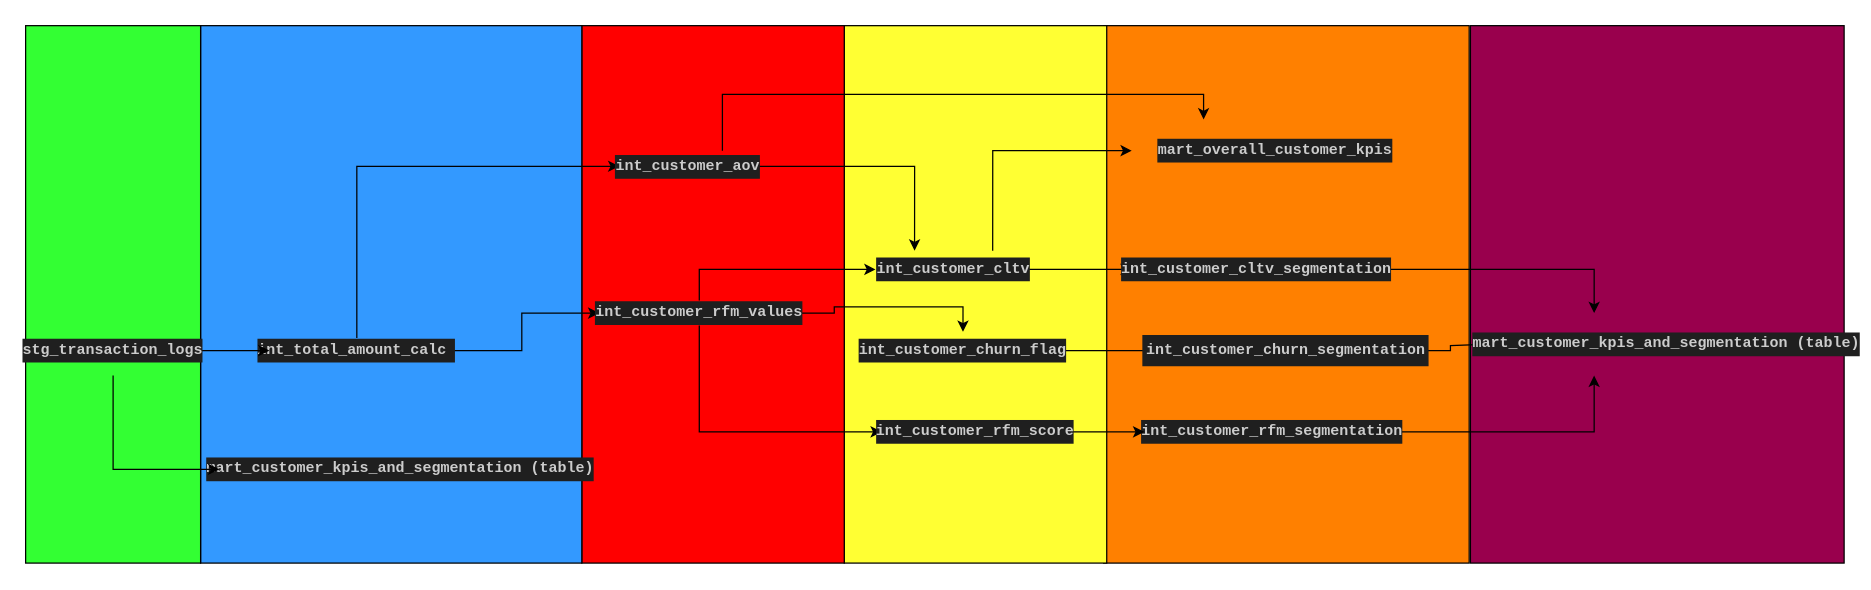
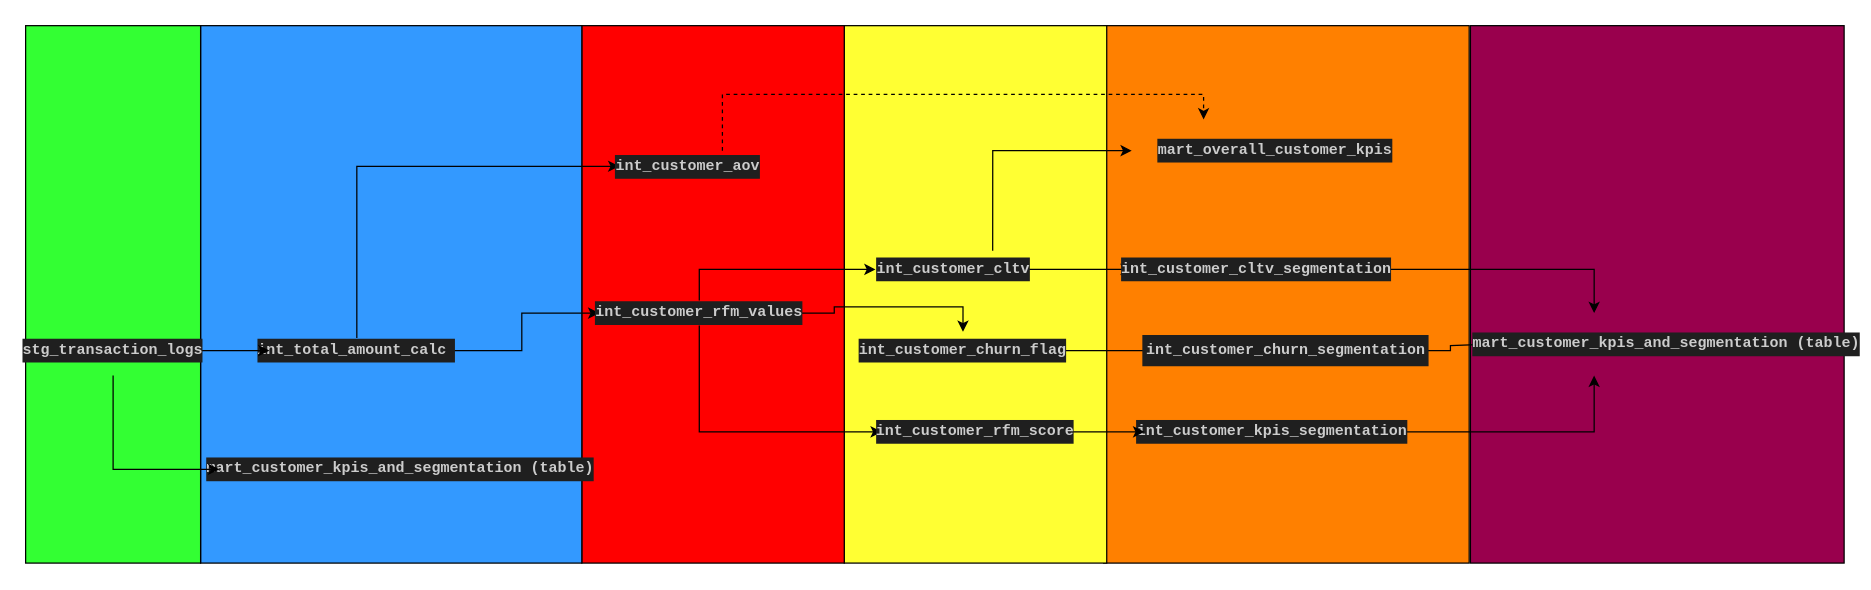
(945, 94) -> (945, 94)
(875, 166) -> none
(1273, 432) -> (1273, 432)
